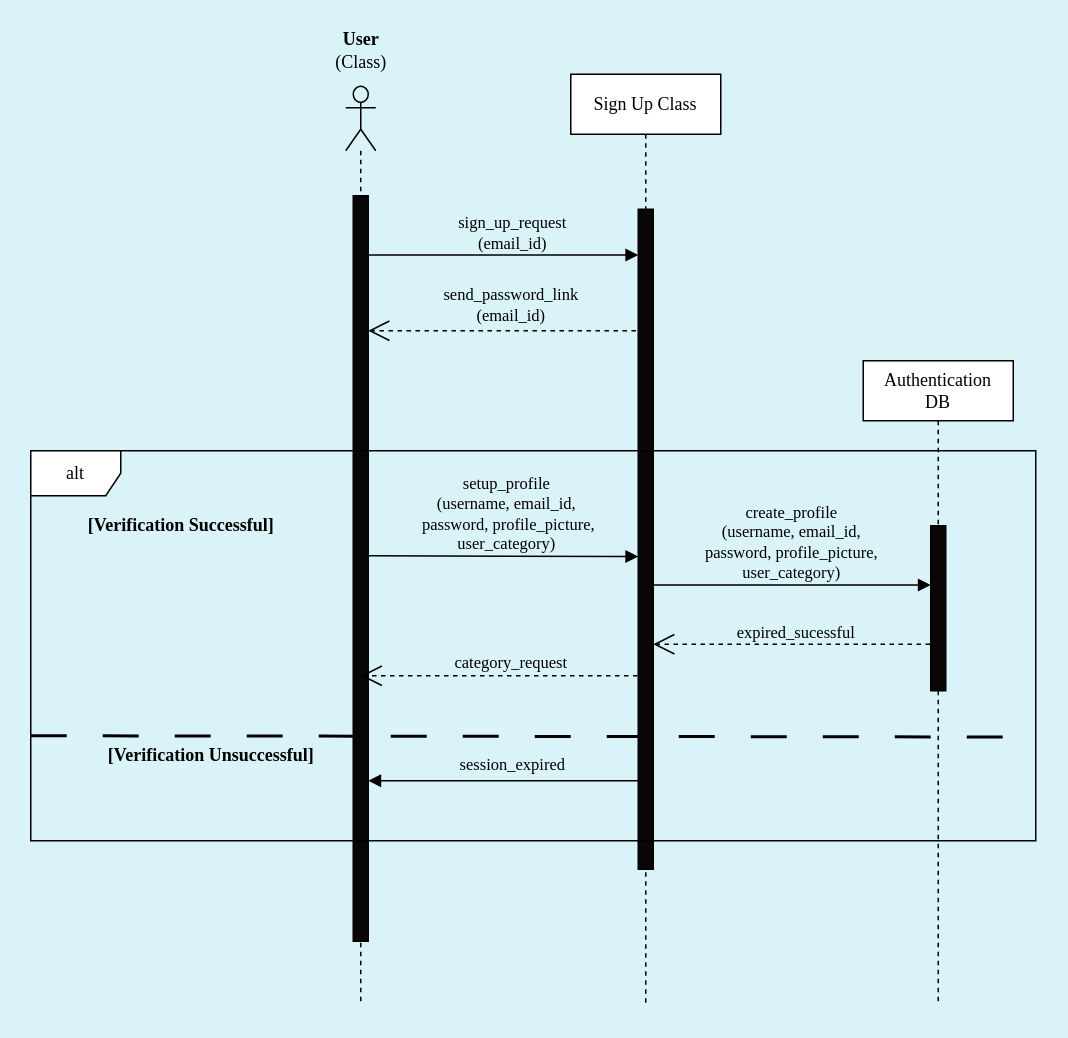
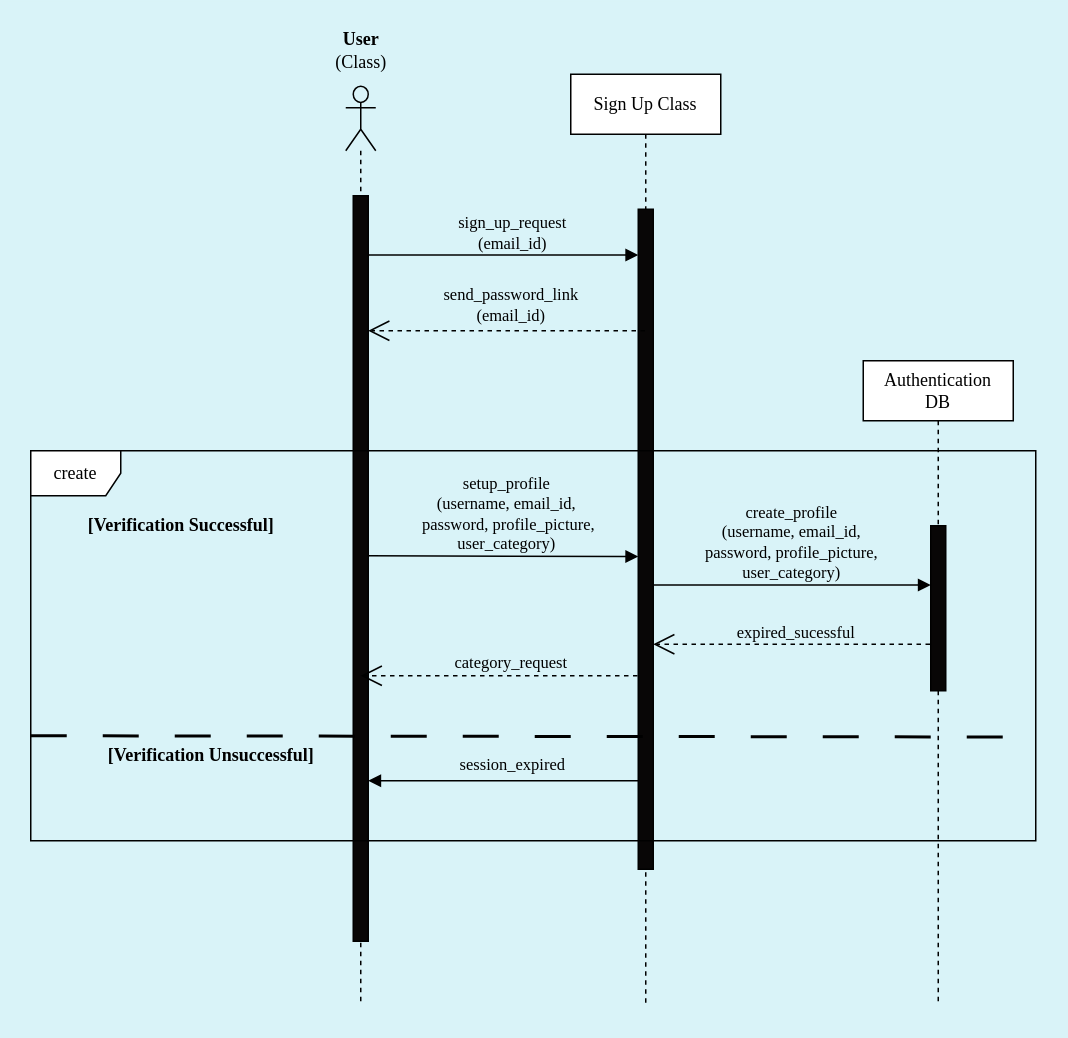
(76, 473) -> (76, 473)
